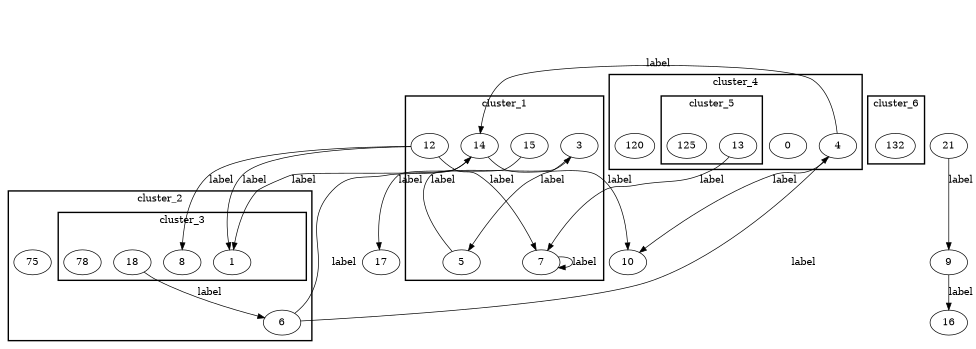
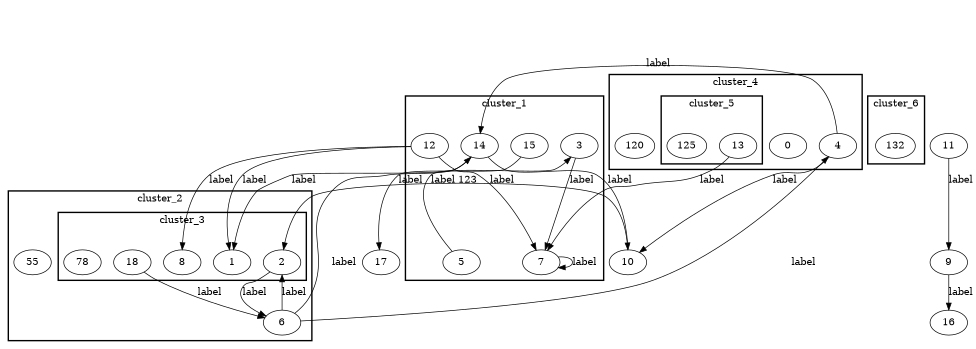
(949, 146) -> (949, 146)
(514, 193) -> (561, 201)
(33, 262) -> (33, 262)
none -> (282, 262)
